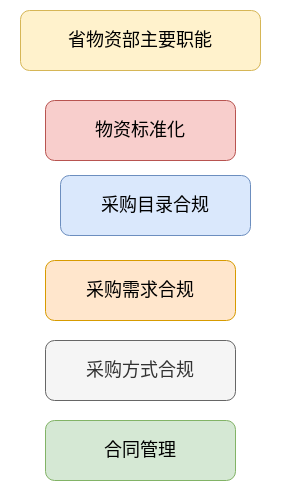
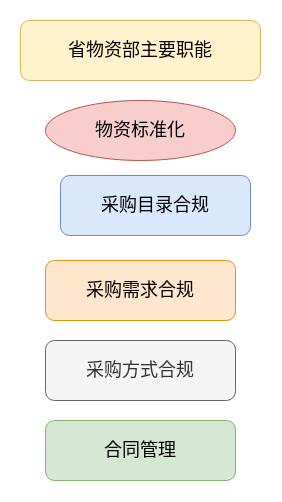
(141, 41) -> (141, 51)
(141, 131) -> (141, 131)
